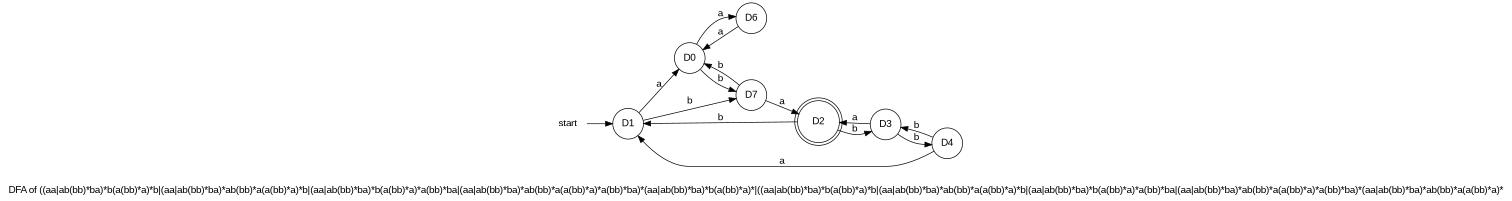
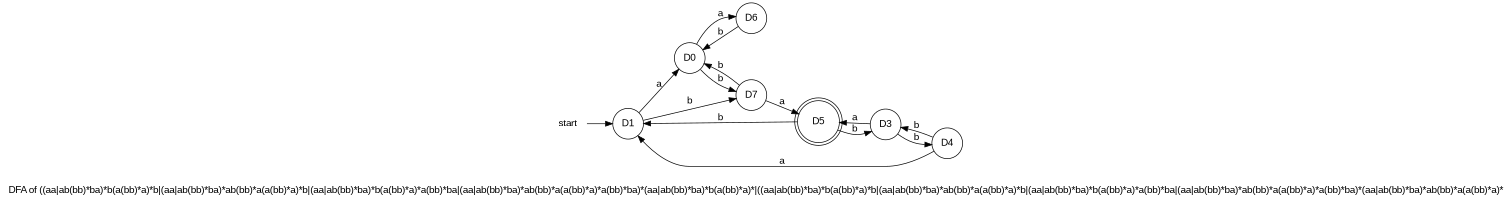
(721, 32) -> (721, 32)
(818, 122) -> (818, 122)
